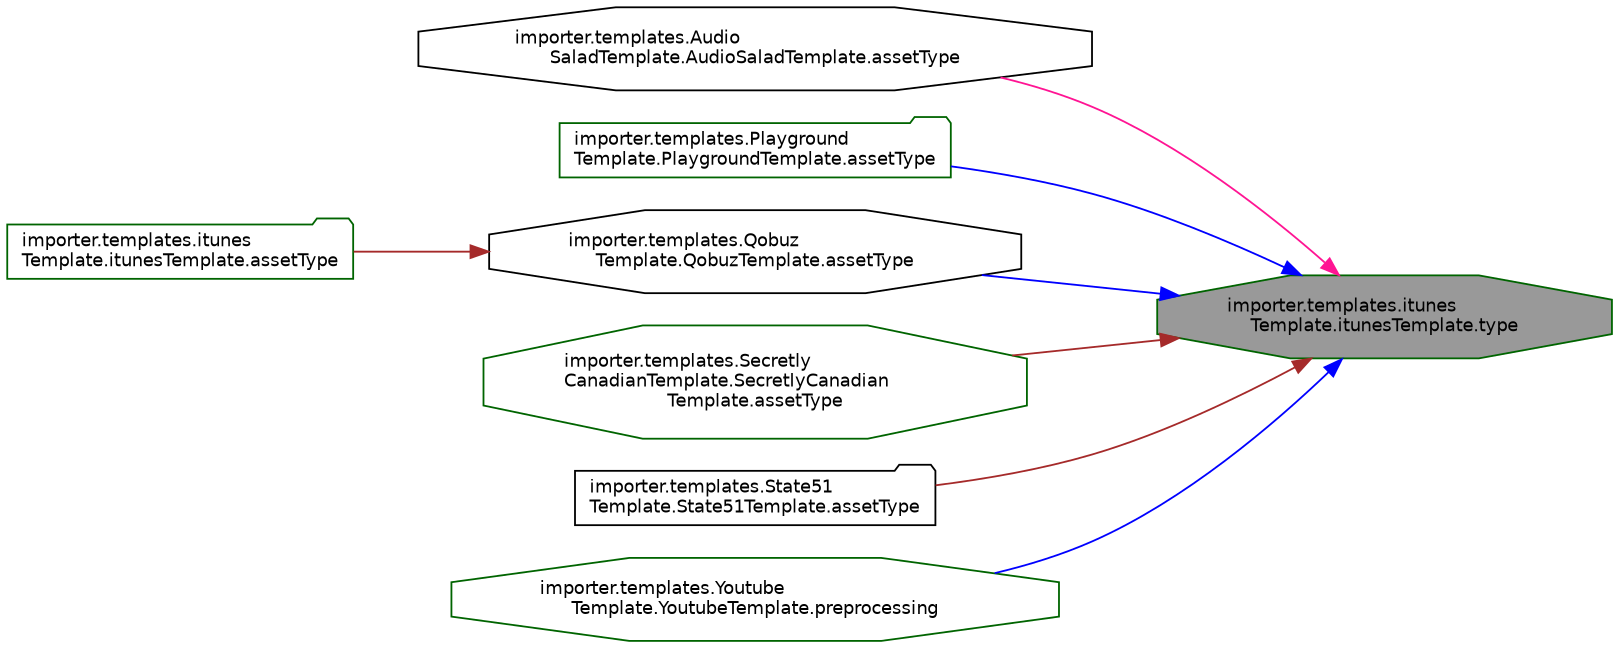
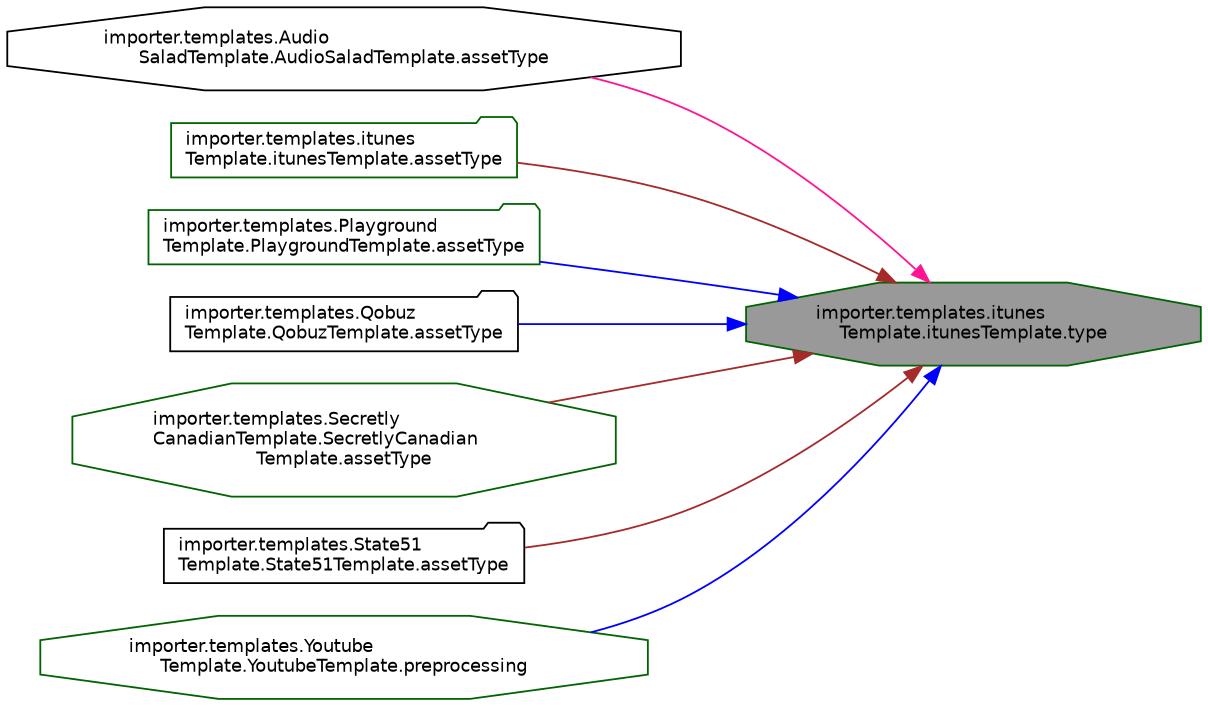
(412, 252) -> (704, 201)
(755, 252) -> (344, 324)
